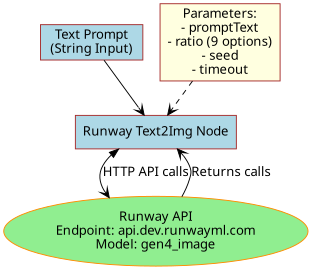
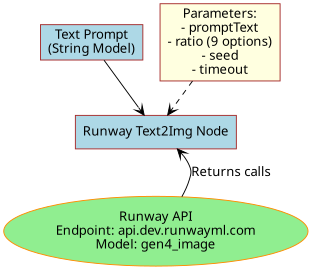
(92, 42) -> (92, 42)
(101, 171) -> none
